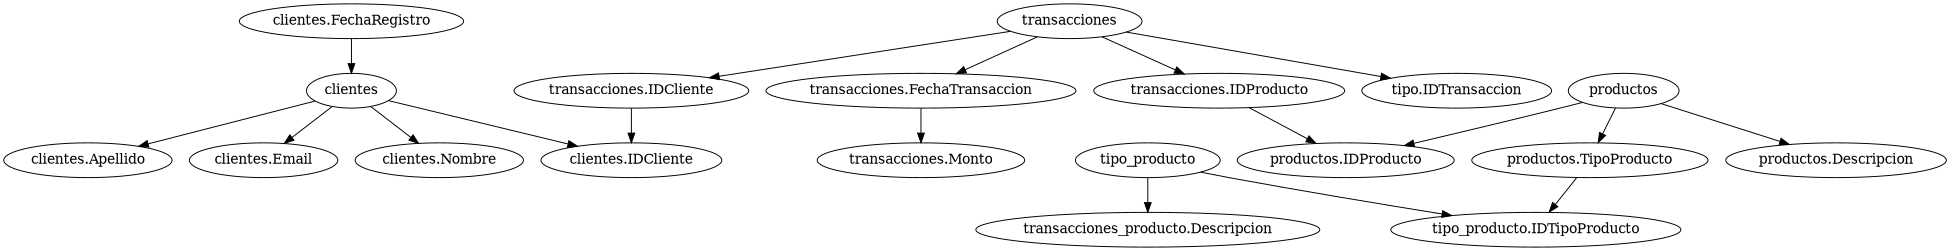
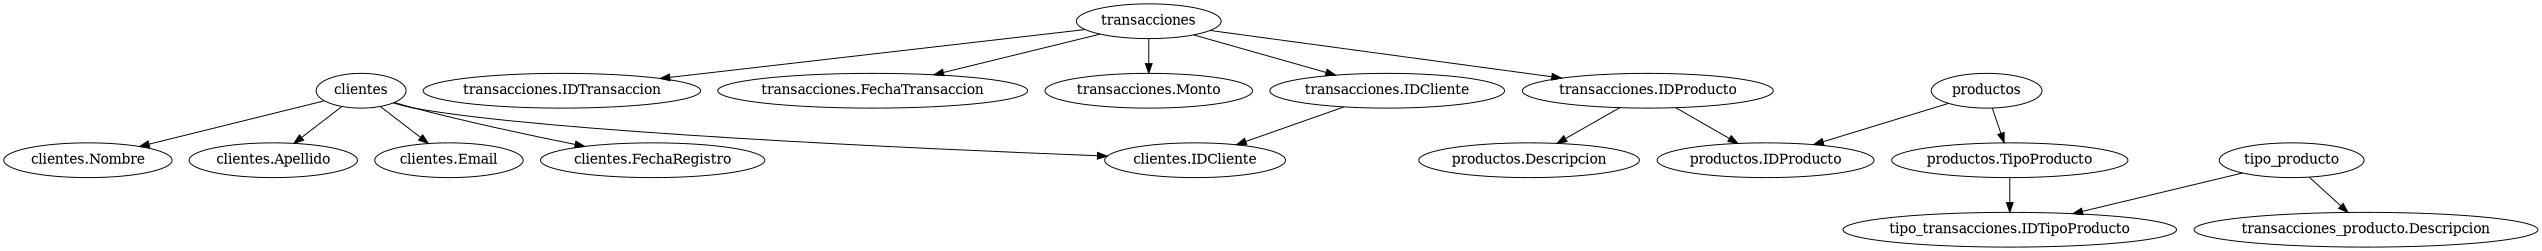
(351, 51) -> (484, 125)
(1457, 91) -> (562, 91)
(921, 121) -> (1149, 51)
(1721, 123) -> (1593, 123)
(1536, 230) -> (2010, 230)
